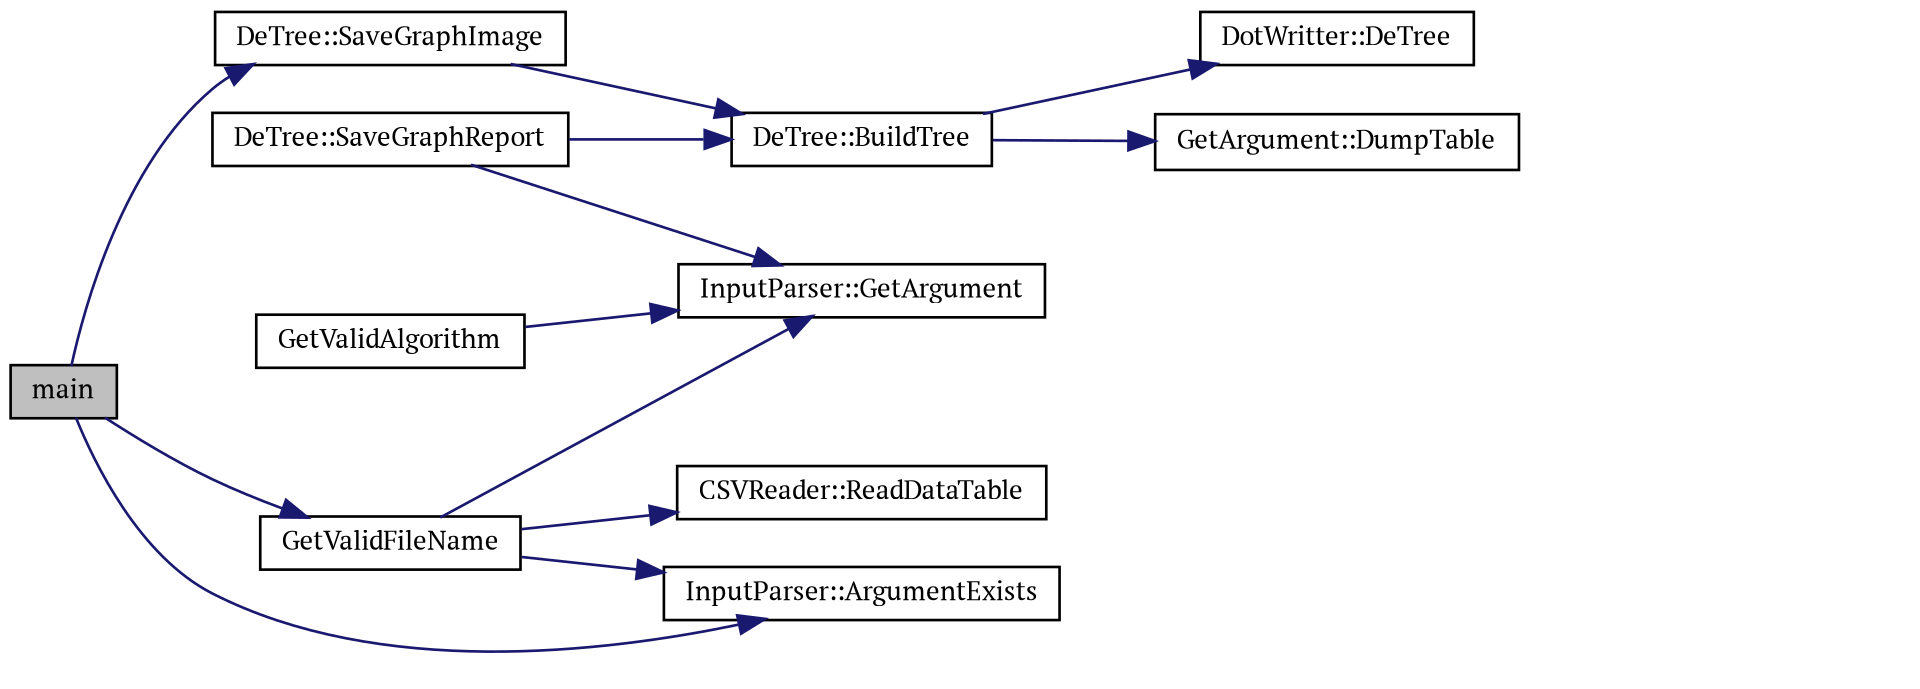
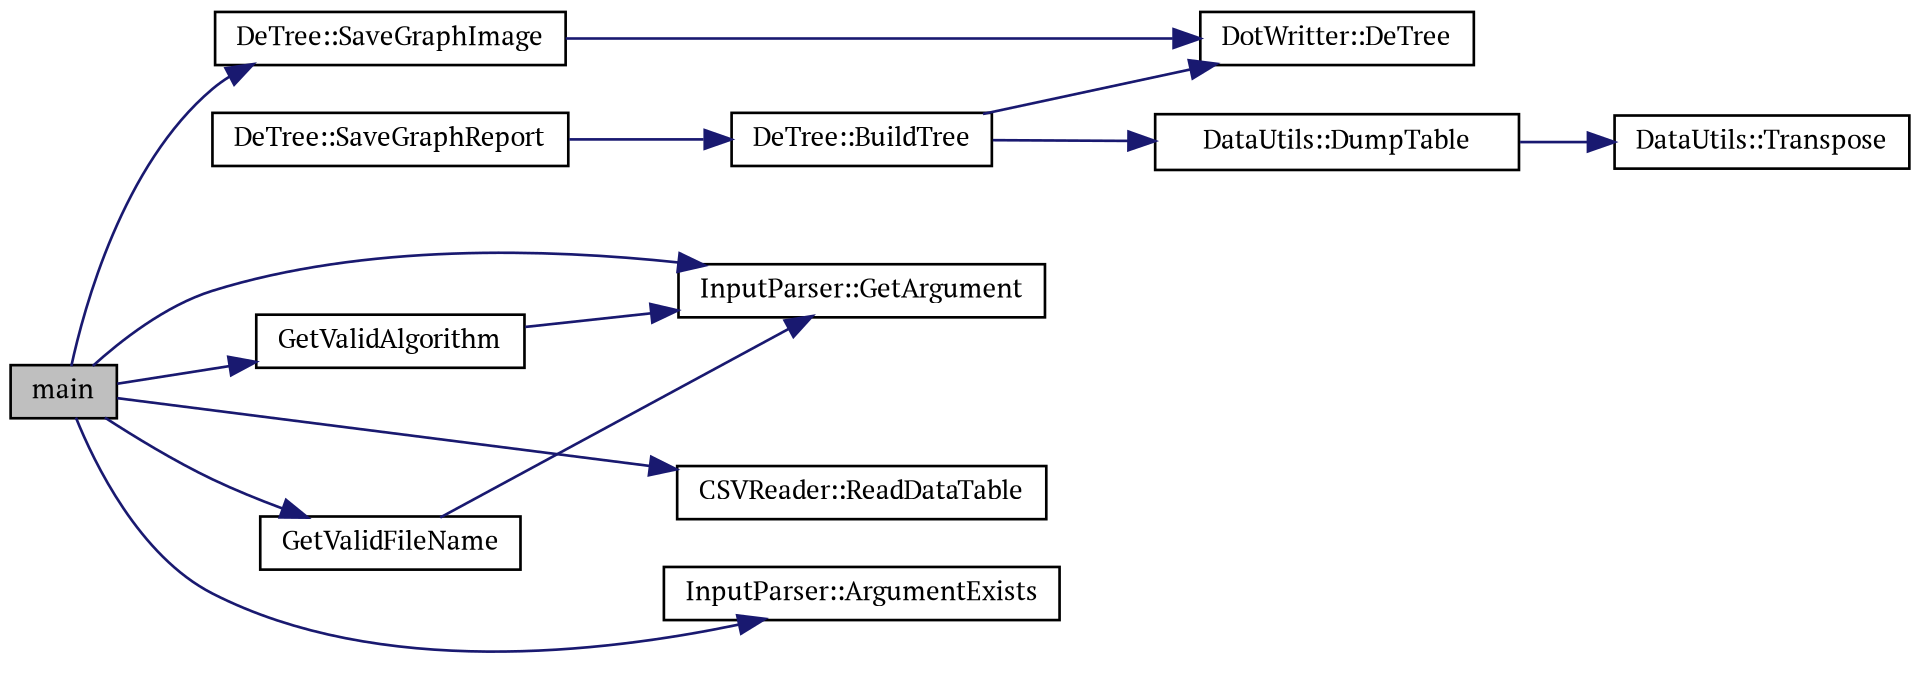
(613, 86) -> (869, 39)
(1337, 142) -> (1337, 142)
none -> (1762, 142)
(613, 211) -> (373, 260)
none -> (173, 375)
(586, 522) -> (383, 432)
(579, 563) -> none
